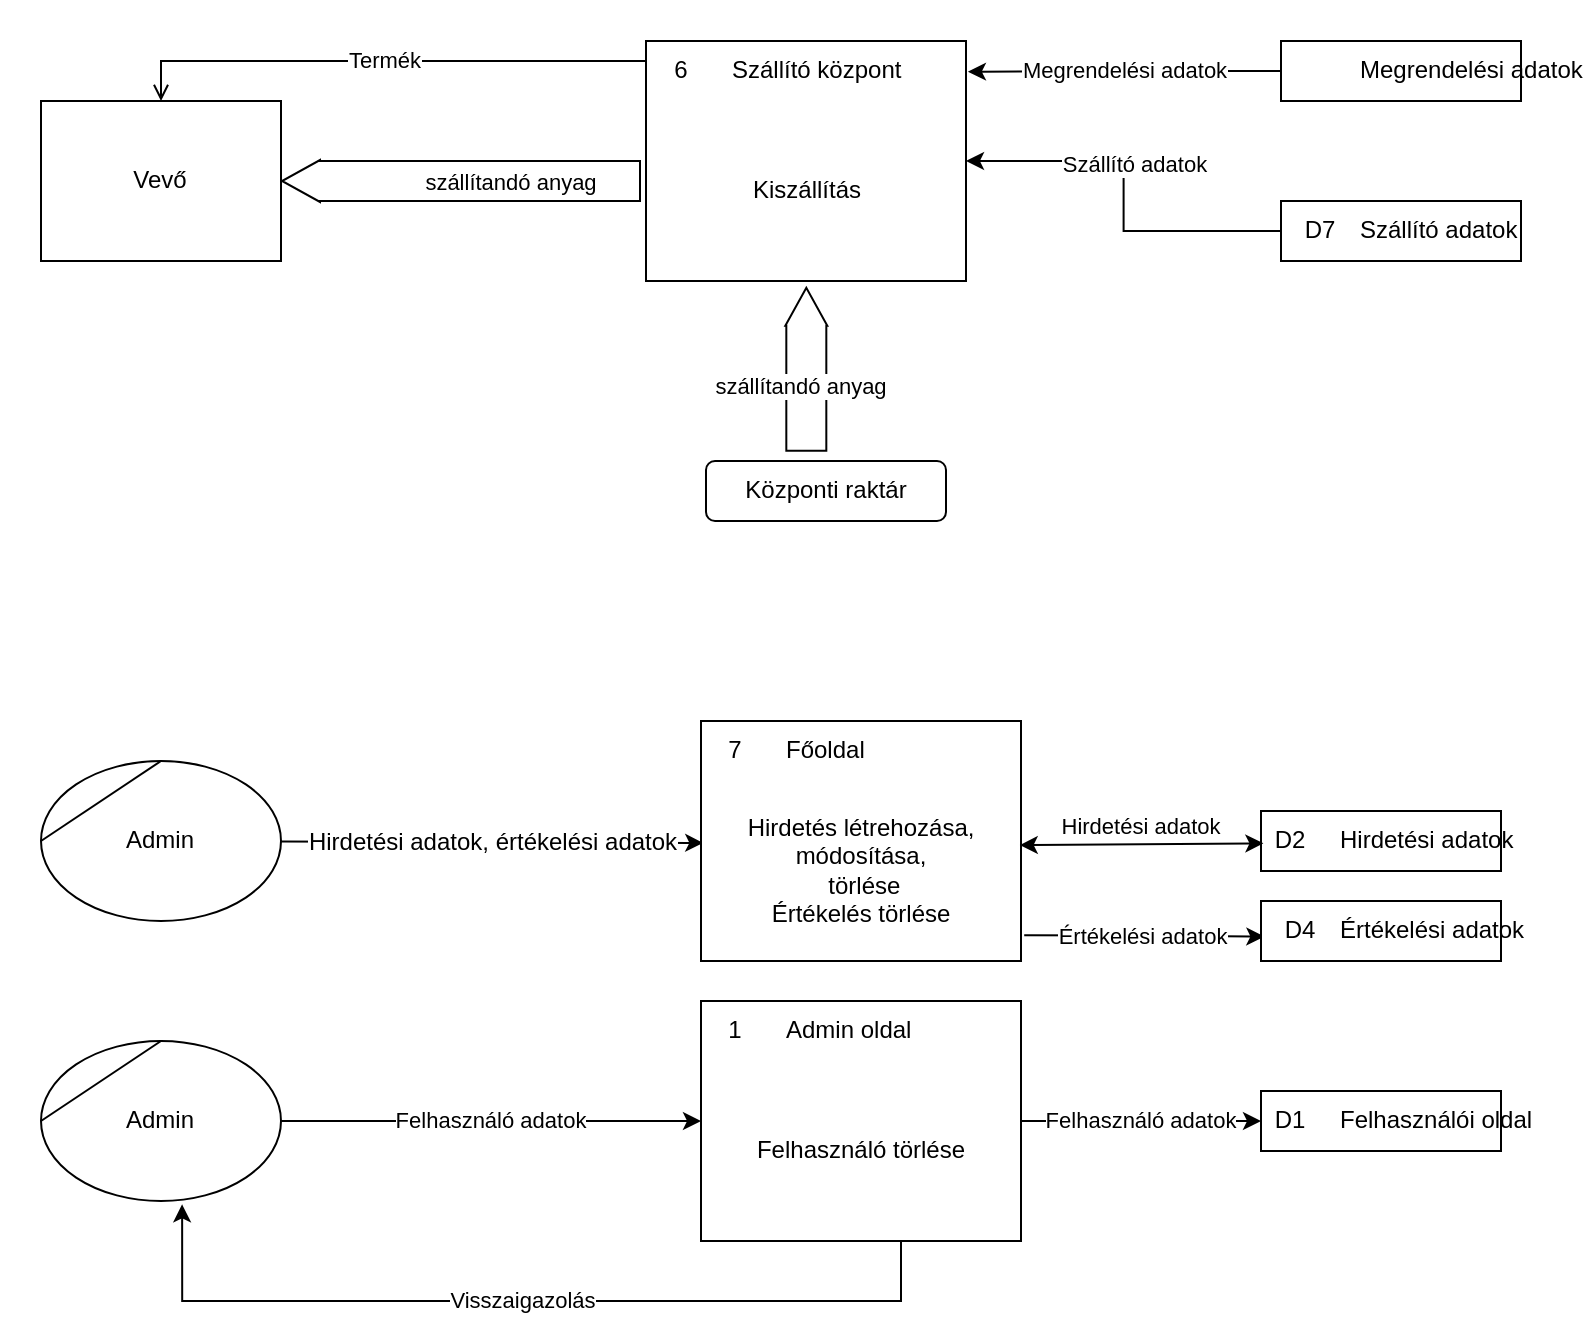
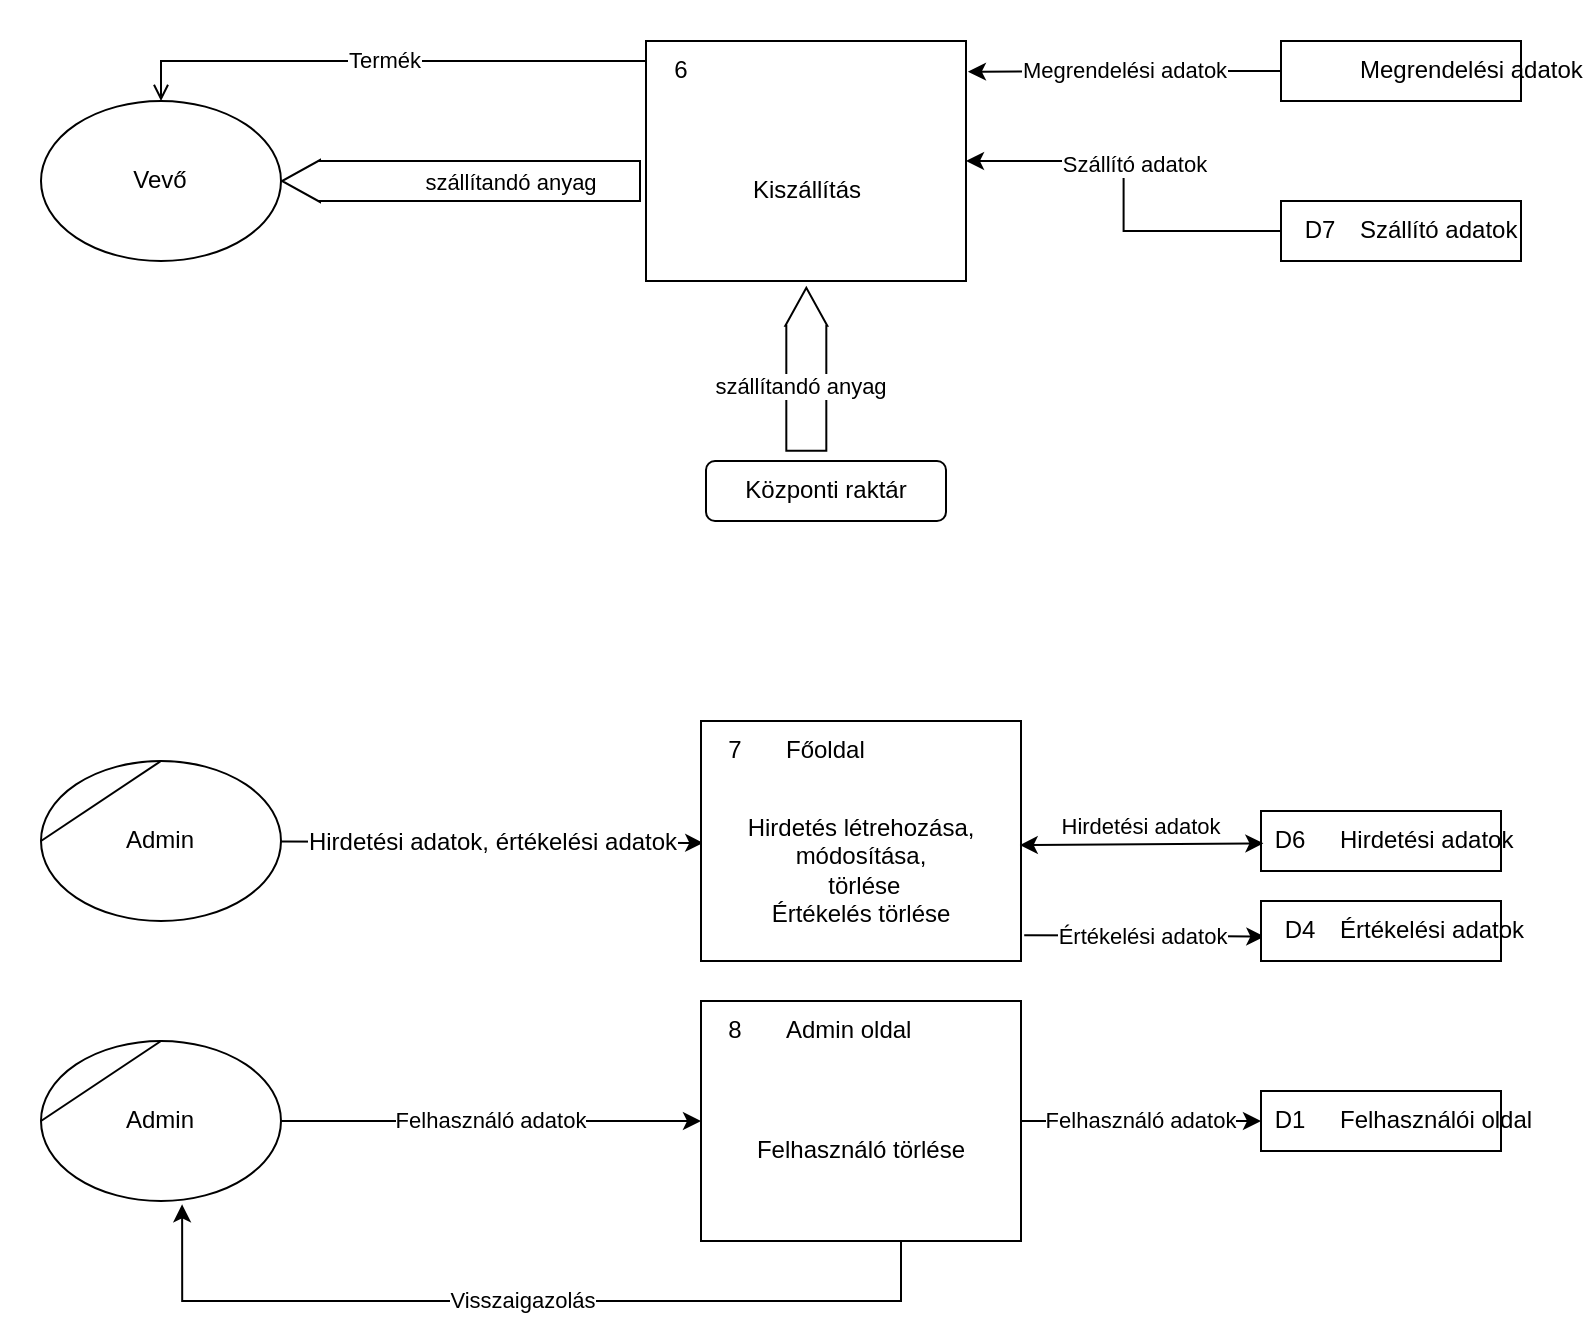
(826, 71) -> none
(161, 181) -> (161, 181)
(1291, 841) -> (1291, 841)
(736, 1031) -> (736, 1031)
